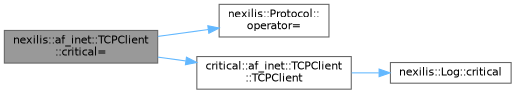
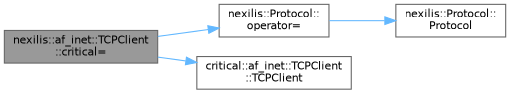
none -> (451, 21)
(451, 73) -> none
